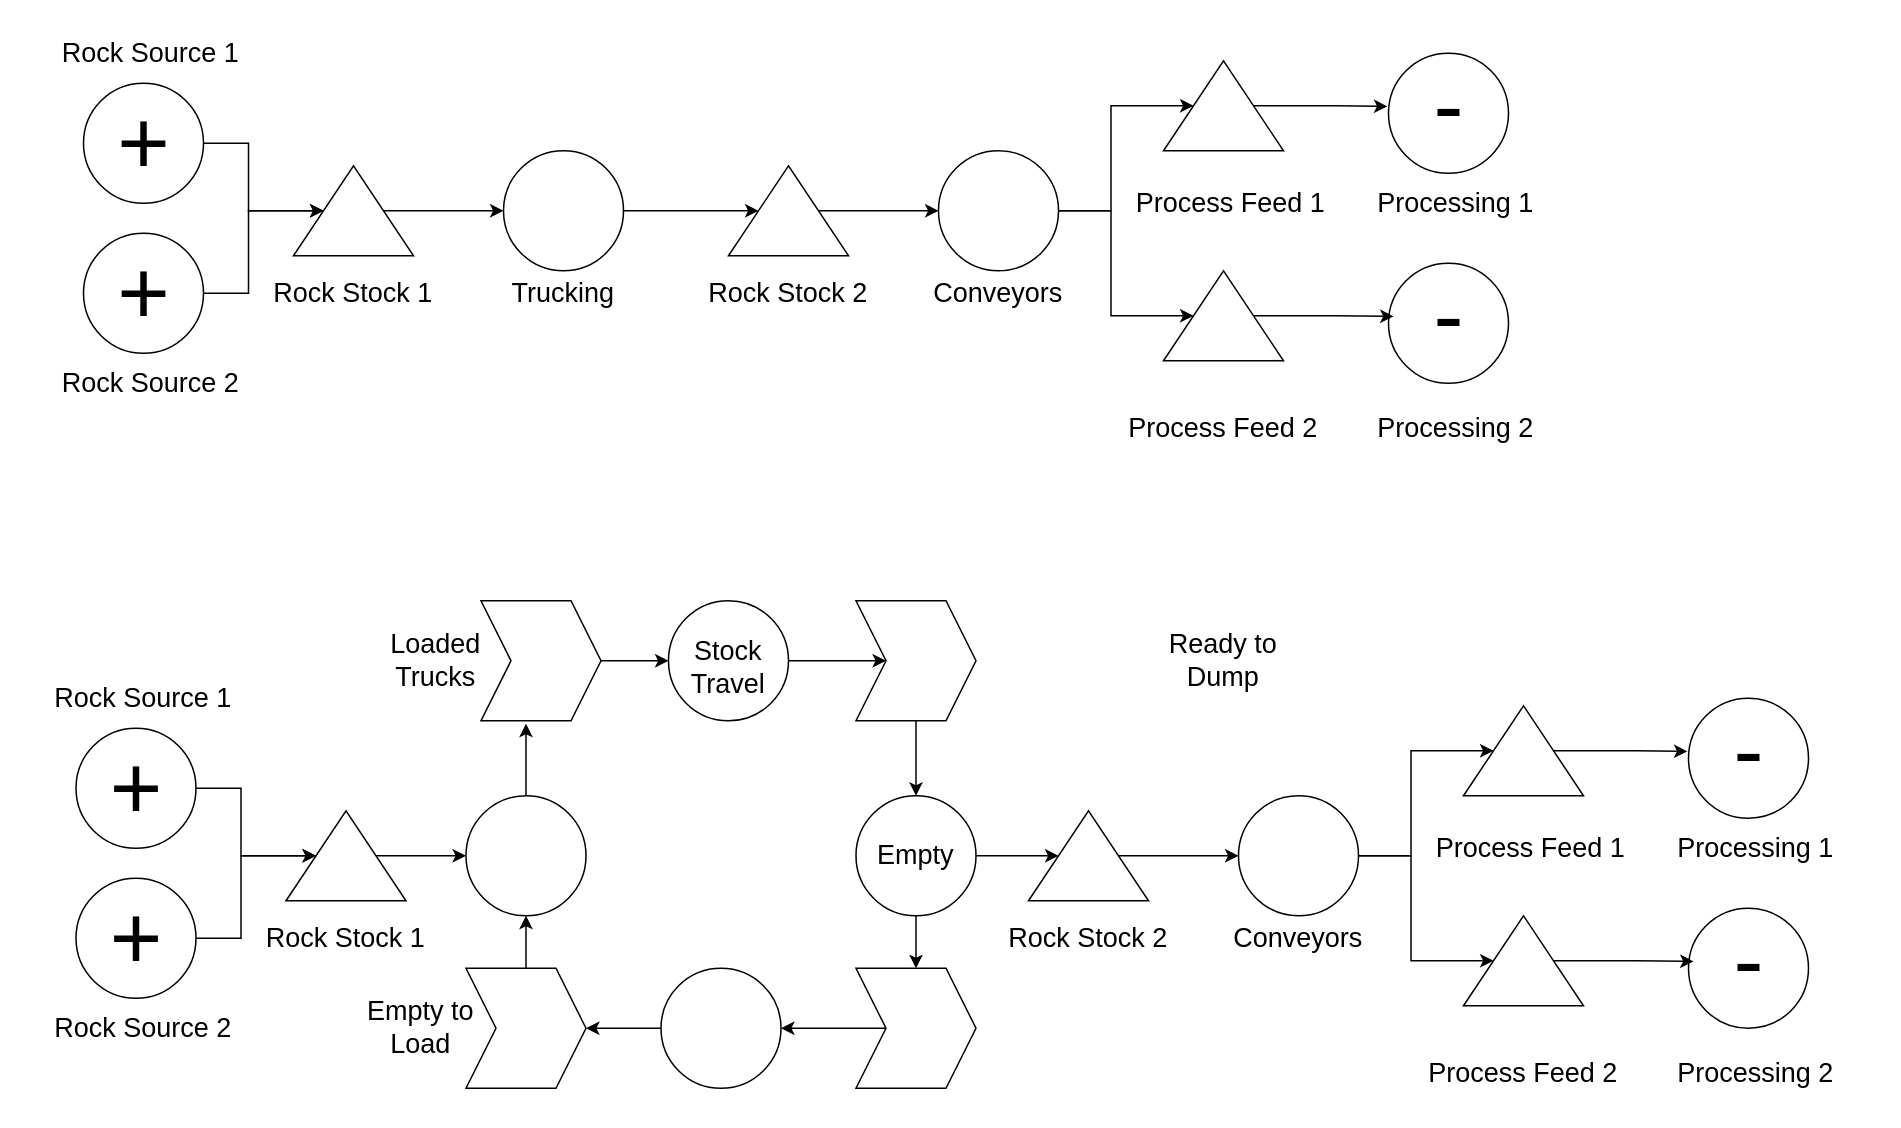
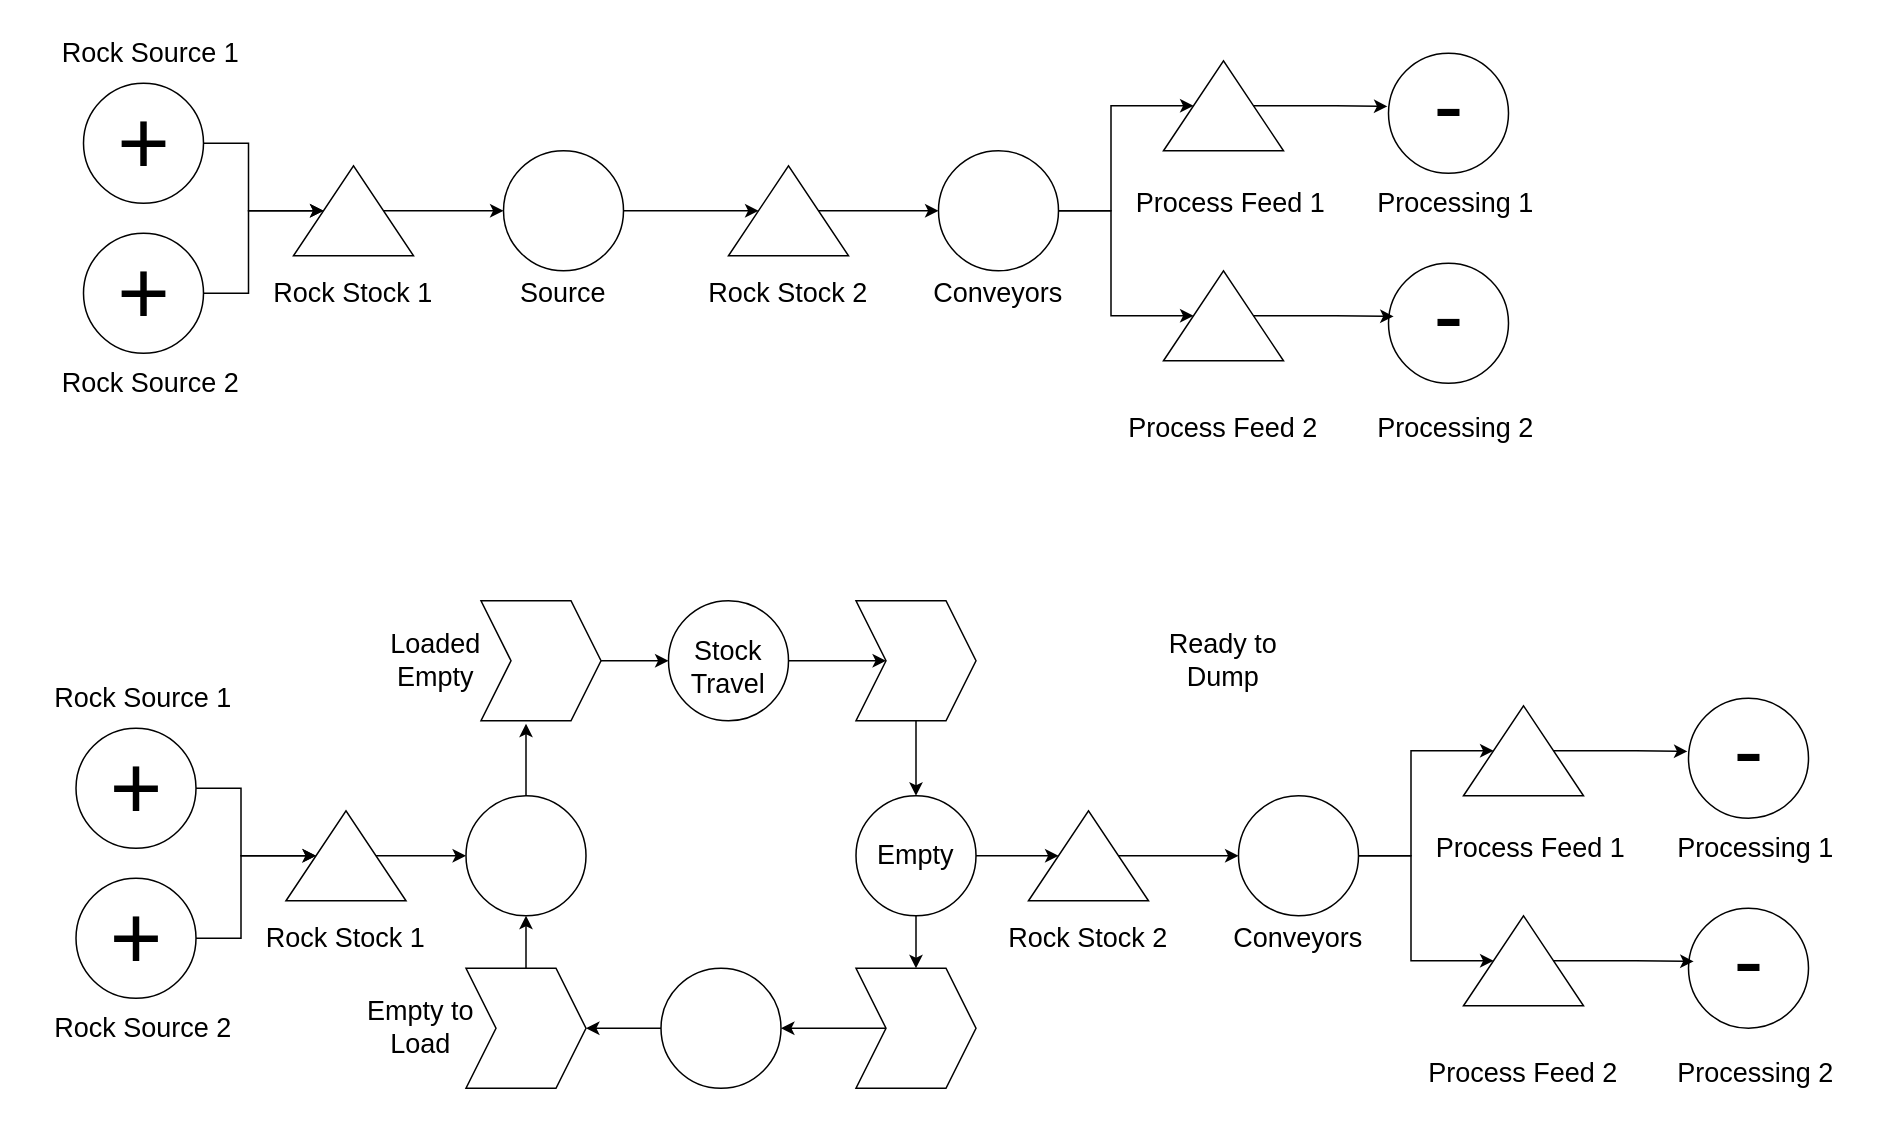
(563, 293) -> (563, 293)
(436, 661) -> (436, 661)
